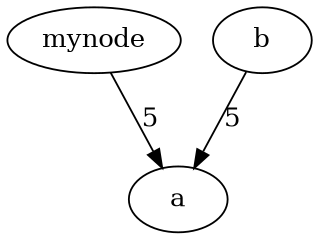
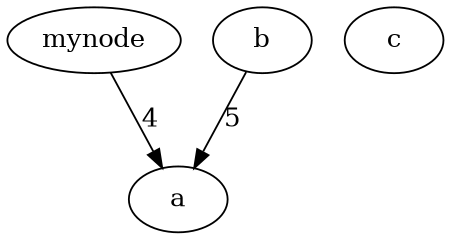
none -> (394, 40)
(151, 120) -> (151, 120)
